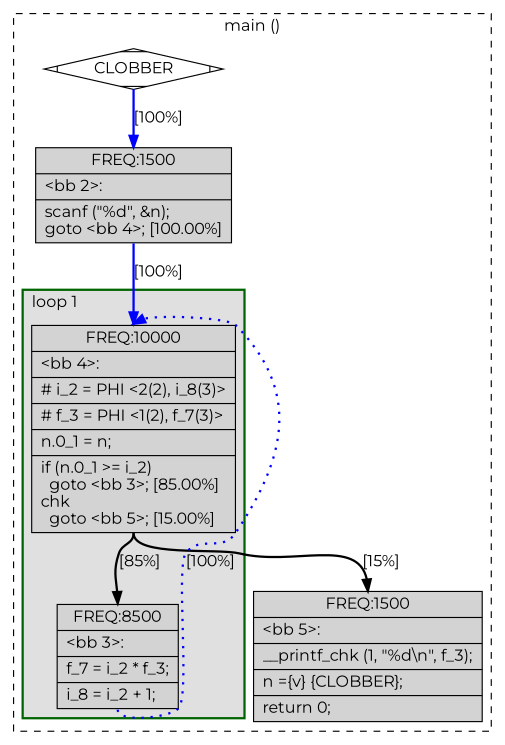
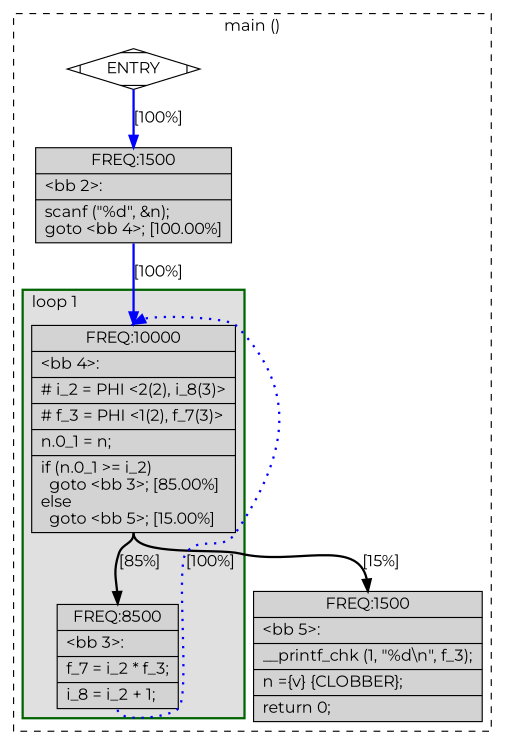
(134, 69) -> (134, 69)
(55, 502) -> (57, 502)
